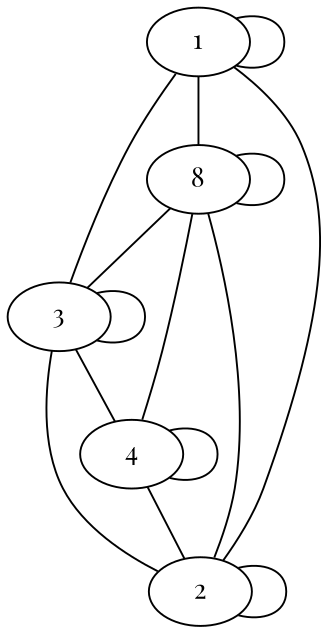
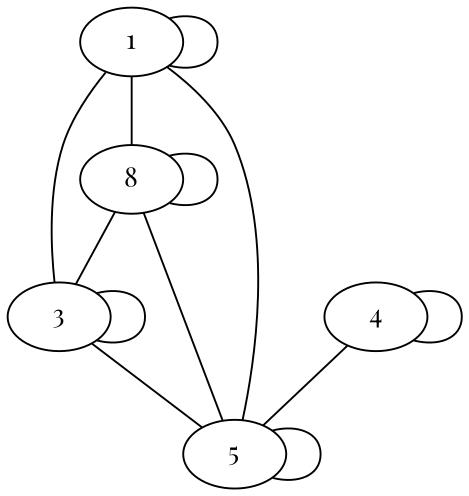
(170, 318) -> none
(95, 386) -> none
(200, 592) -> (235, 454)
